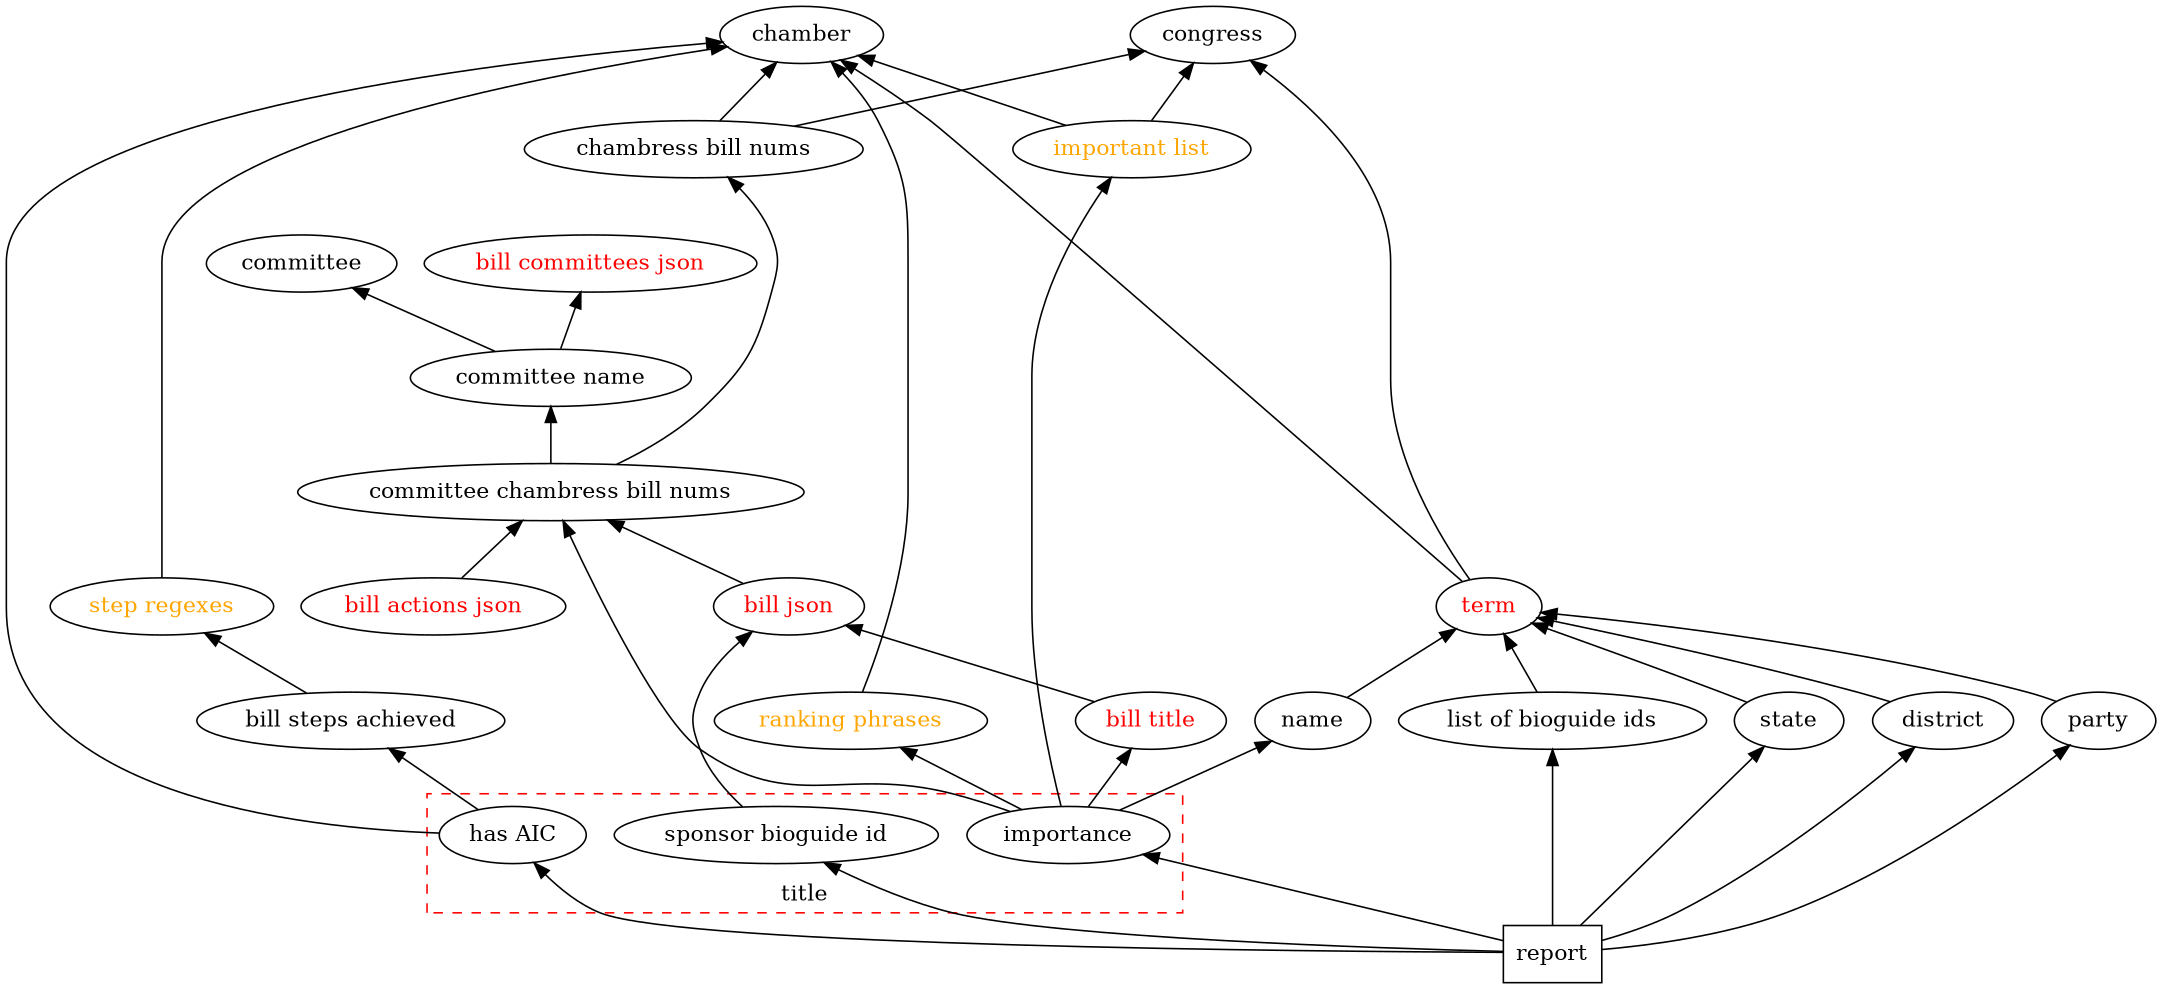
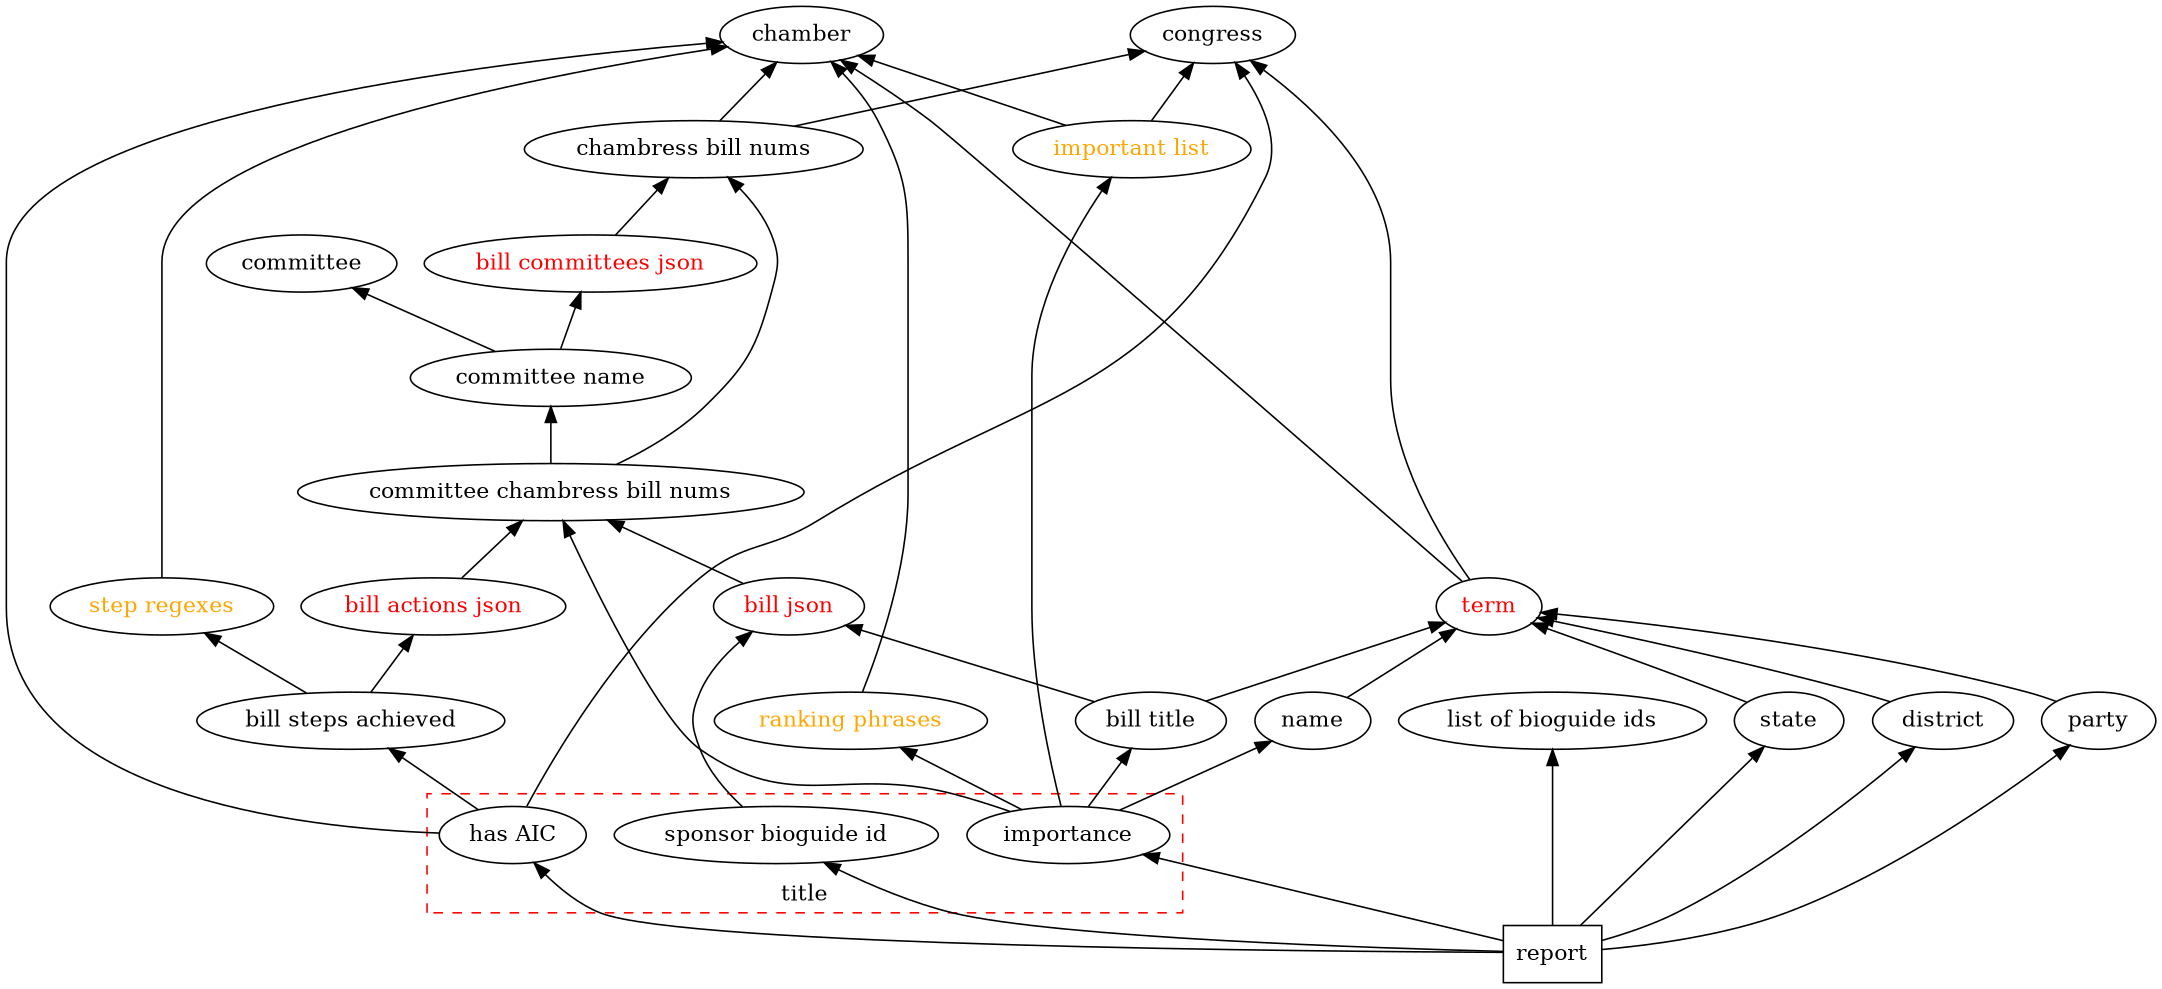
none -> (636, 213)
none -> (935, 457)
none -> (387, 670)
(1525, 670) -> (1318, 664)
(1151, 721) -> (1151, 721)
